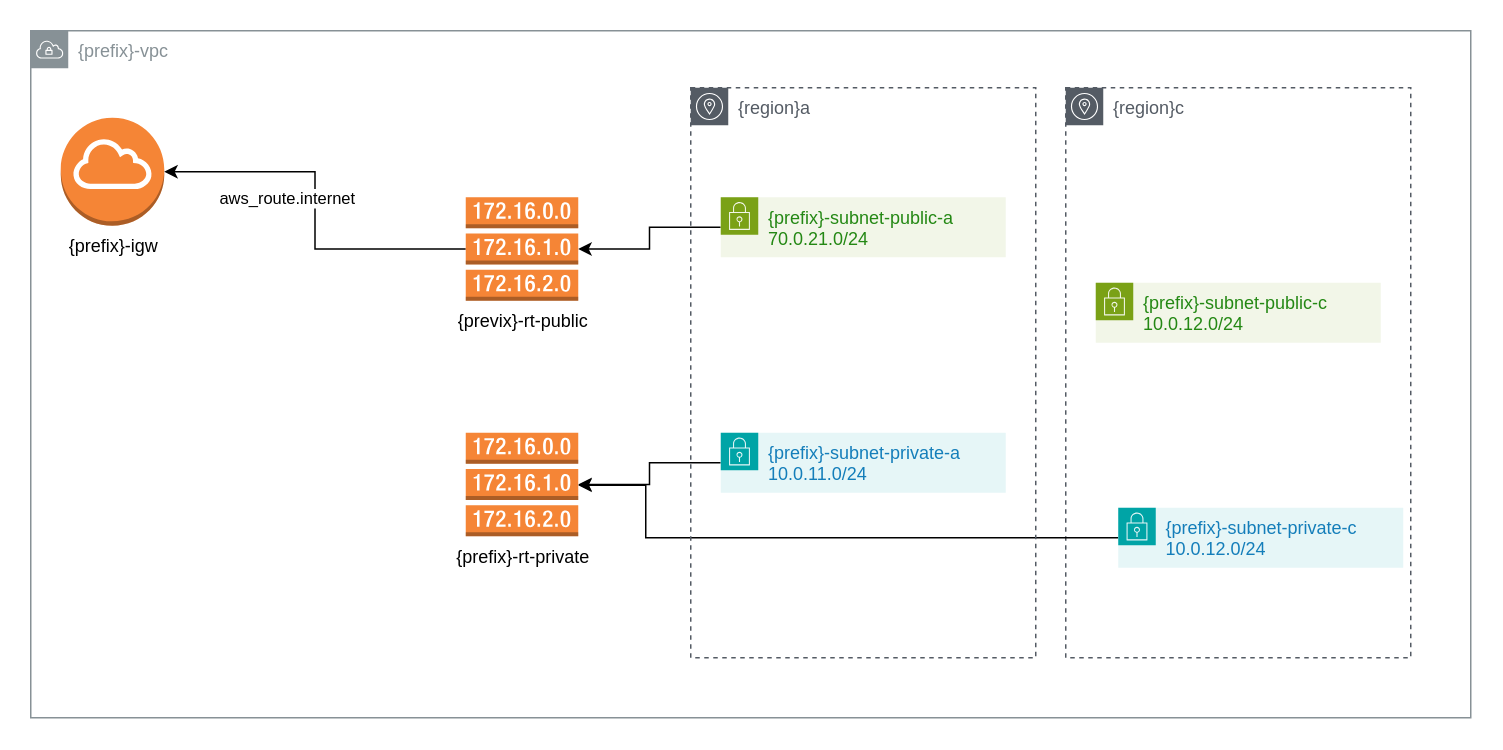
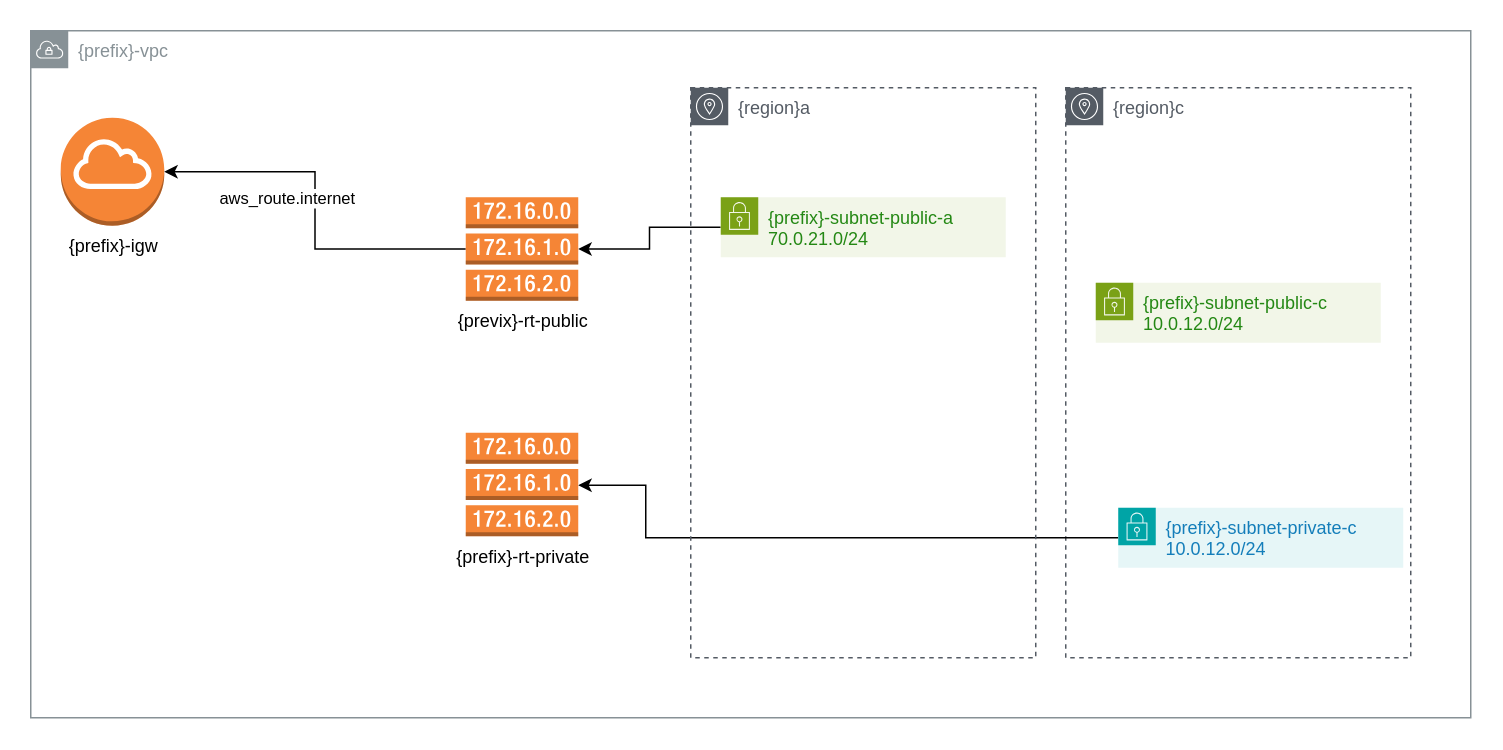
(674, 463) -> none
(863, 463) -> none
